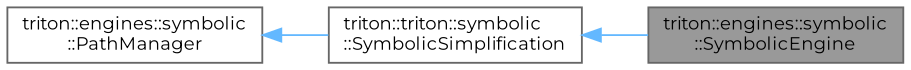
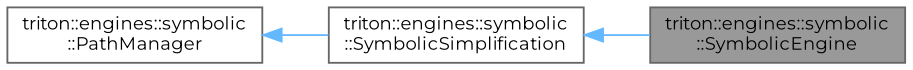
(455, 35) -> (456, 35)
